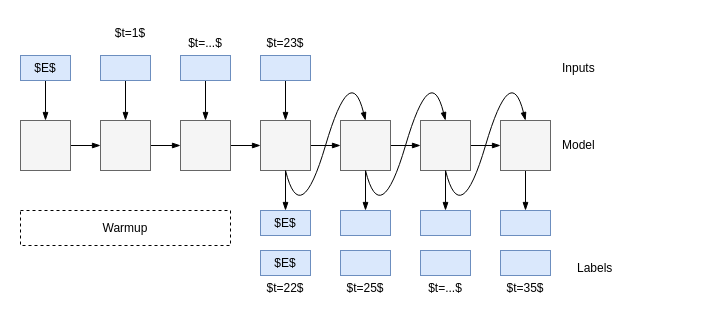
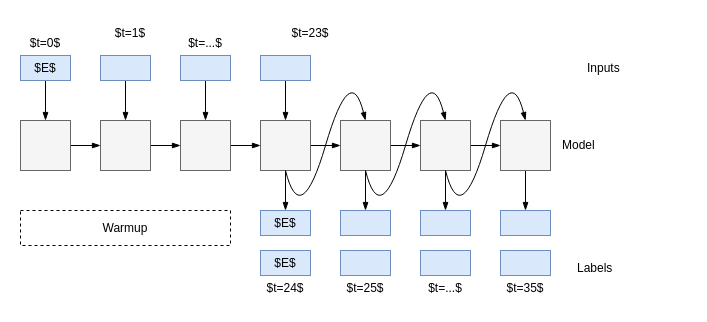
none -> (46, 43)
(286, 43) -> (311, 33)
(616, 68) -> (641, 68)
(286, 289) -> (286, 289)
